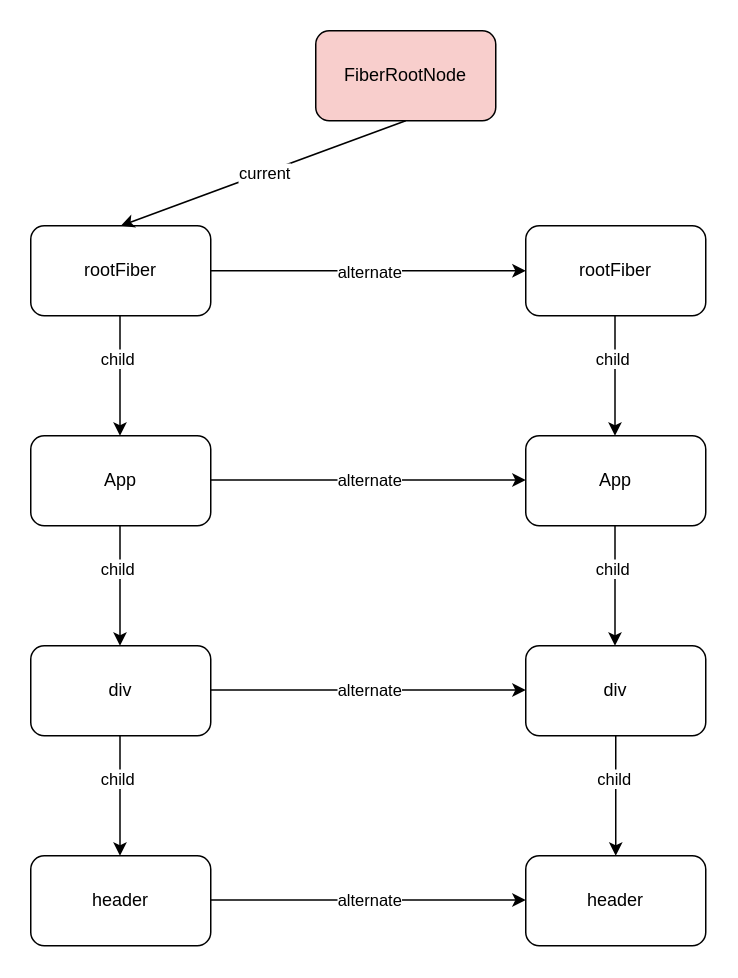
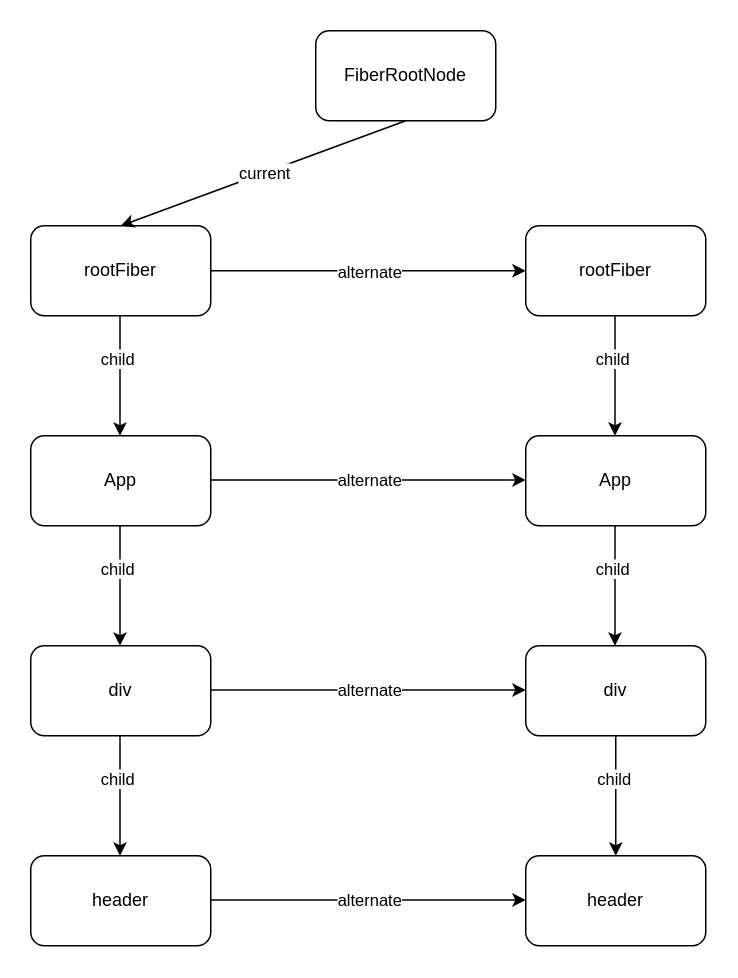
(406, 76) -> (406, 76)
